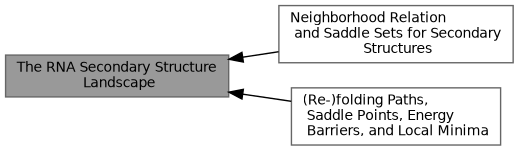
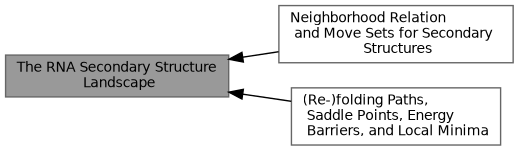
(396, 34) -> (396, 34)
